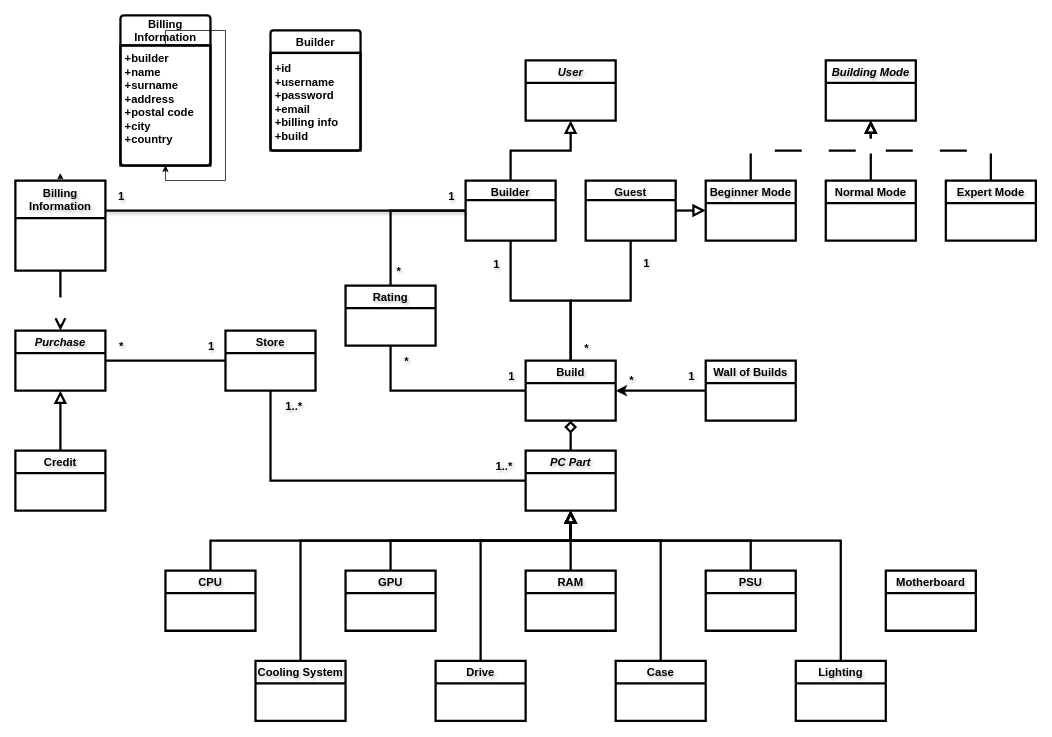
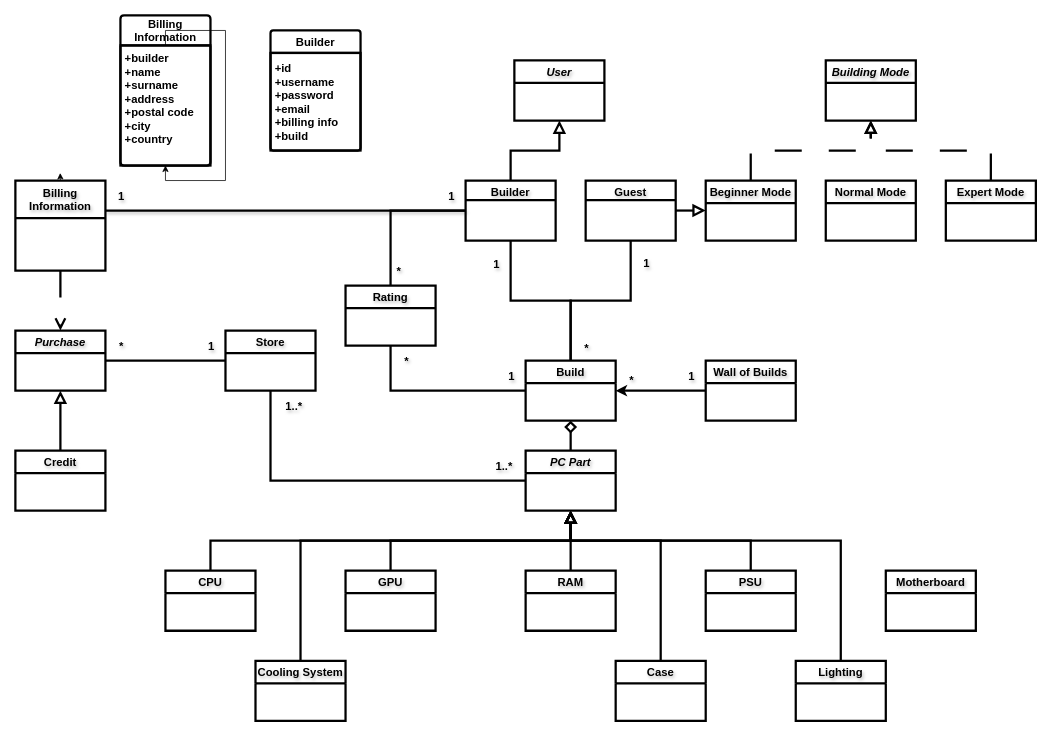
(570, 90) -> (559, 90)
(870, 165) -> none
(480, 600) -> none
(480, 690) -> none
